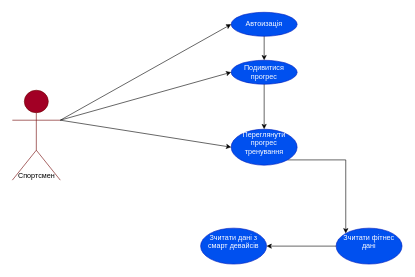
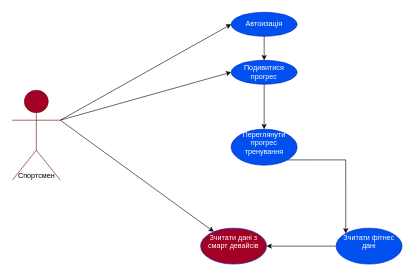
(144, 134) -> (136, 176)
(234, 246) -> (234, 246)
